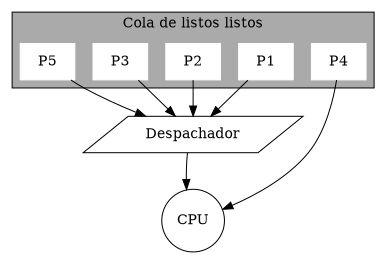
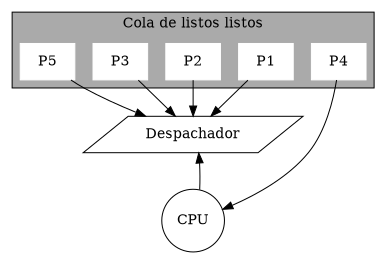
(187, 166) -> (200, 176)
